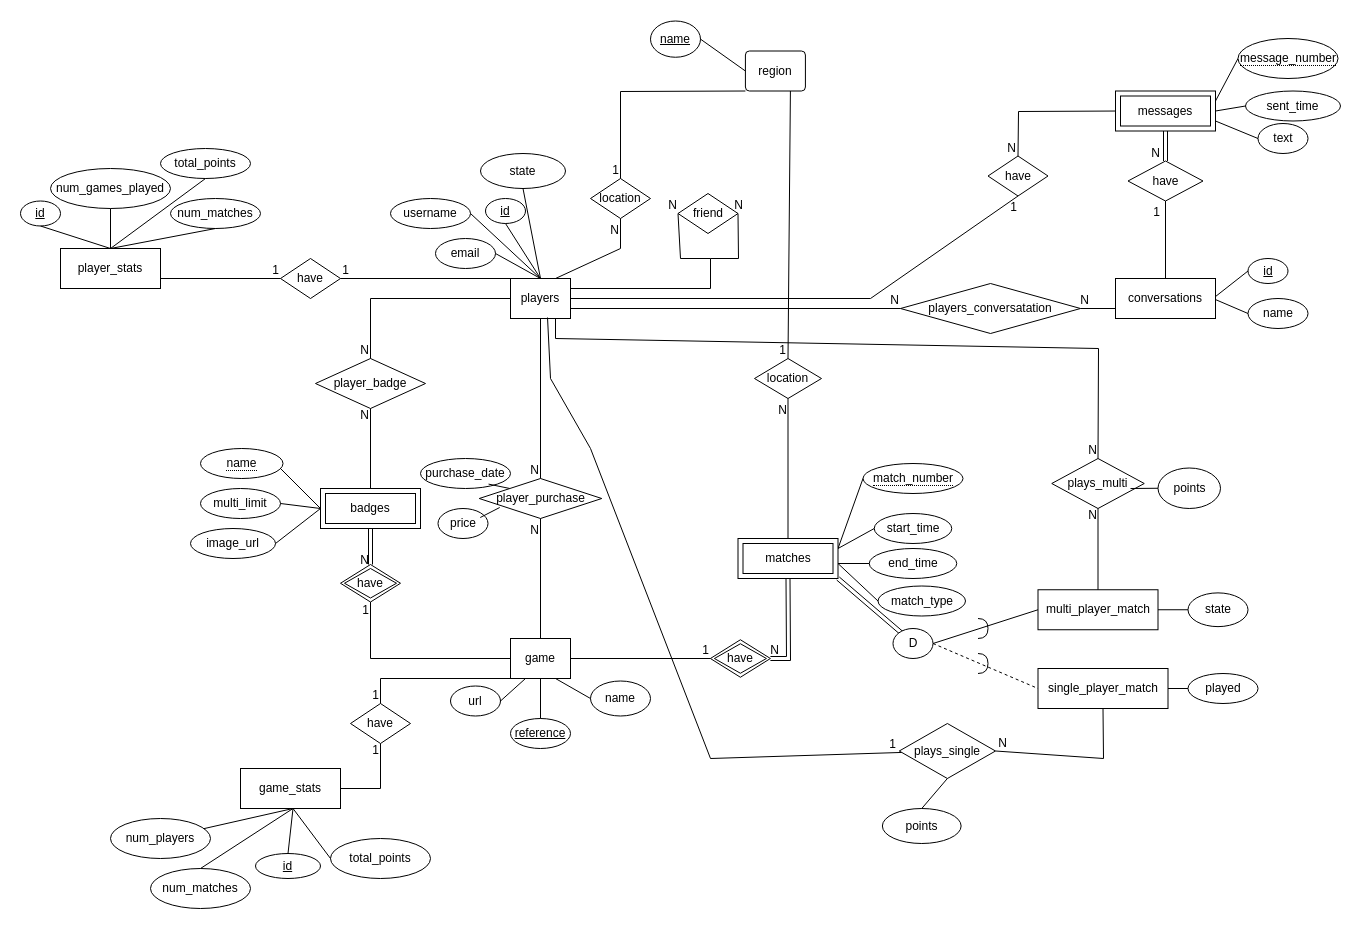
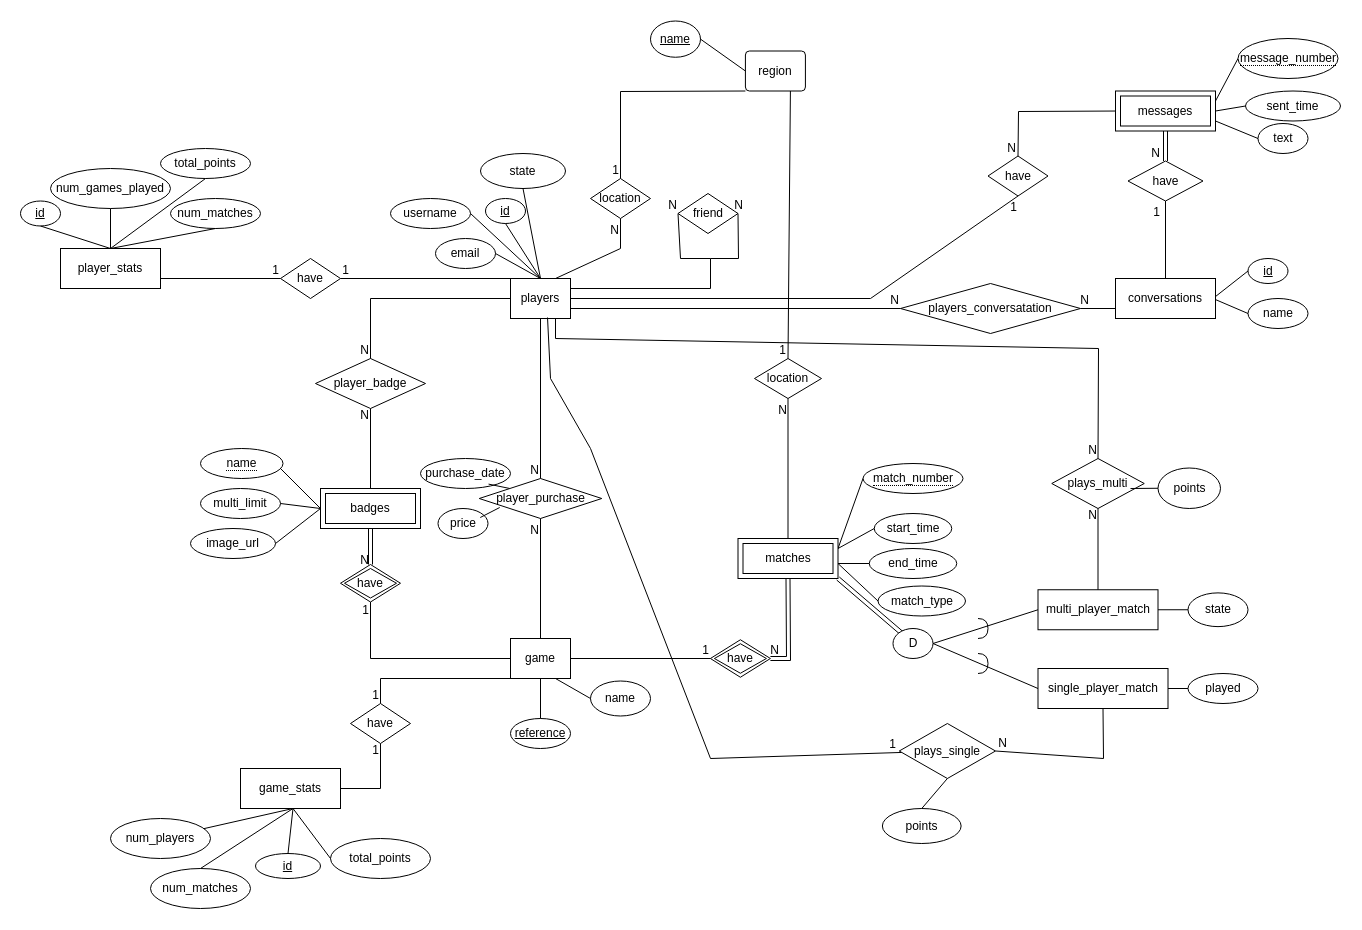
(985, 666) -> (985, 666)
(513, 689) -> none
(476, 701) -> none
